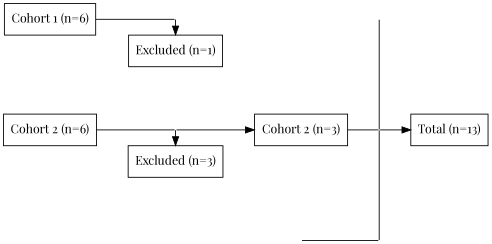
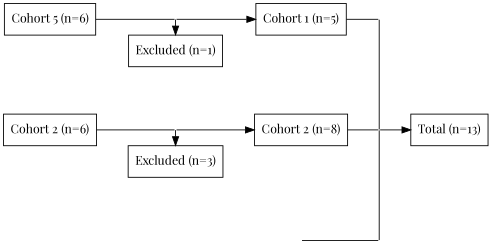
(50, 19) -> (50, 19)
none -> (301, 19)
(301, 130) -> (301, 130)
